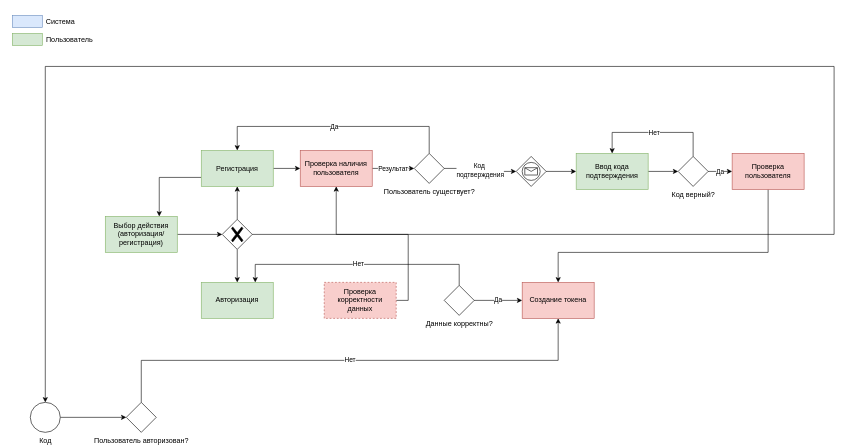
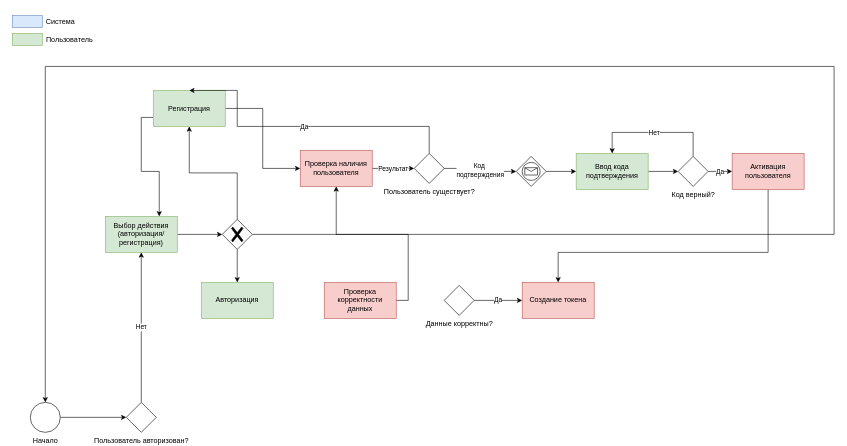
(237, 168) -> (189, 108)
(768, 171) -> (768, 171)
(357, 264) -> none
(360, 300) -> (360, 300)
(349, 360) -> (141, 326)
(46, 441) -> (46, 441)
